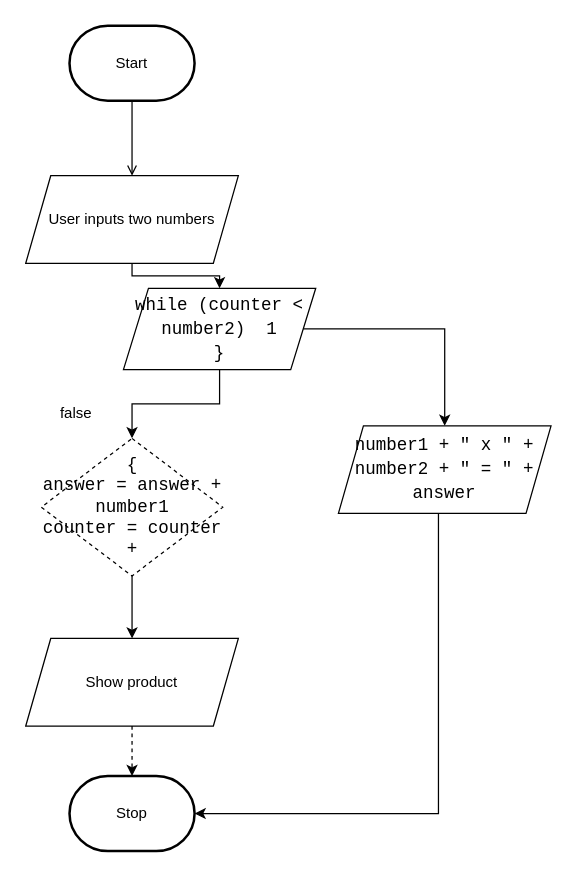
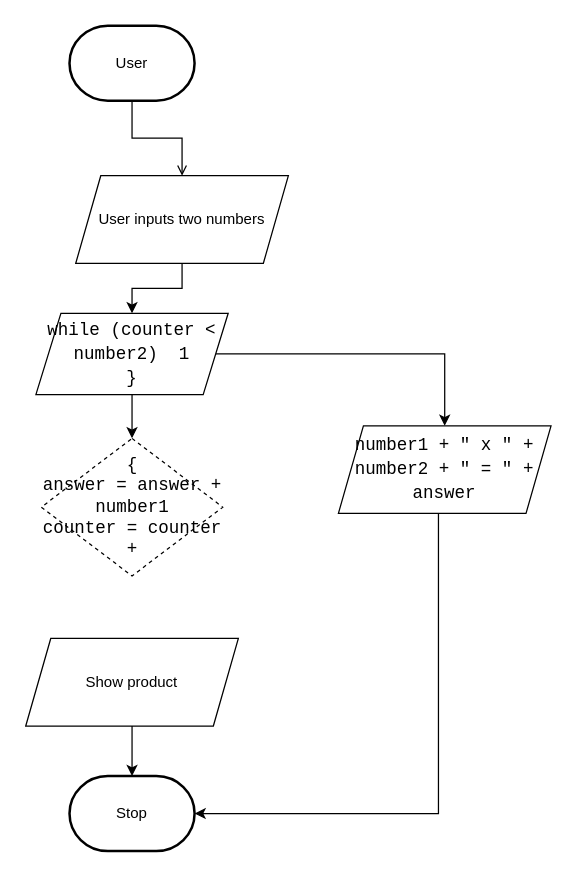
(132, 63) -> (132, 63)
(132, 219) -> (182, 219)
(219, 329) -> (132, 354)
(76, 413) -> none
(132, 603) -> none
(132, 746) -> (132, 746)
